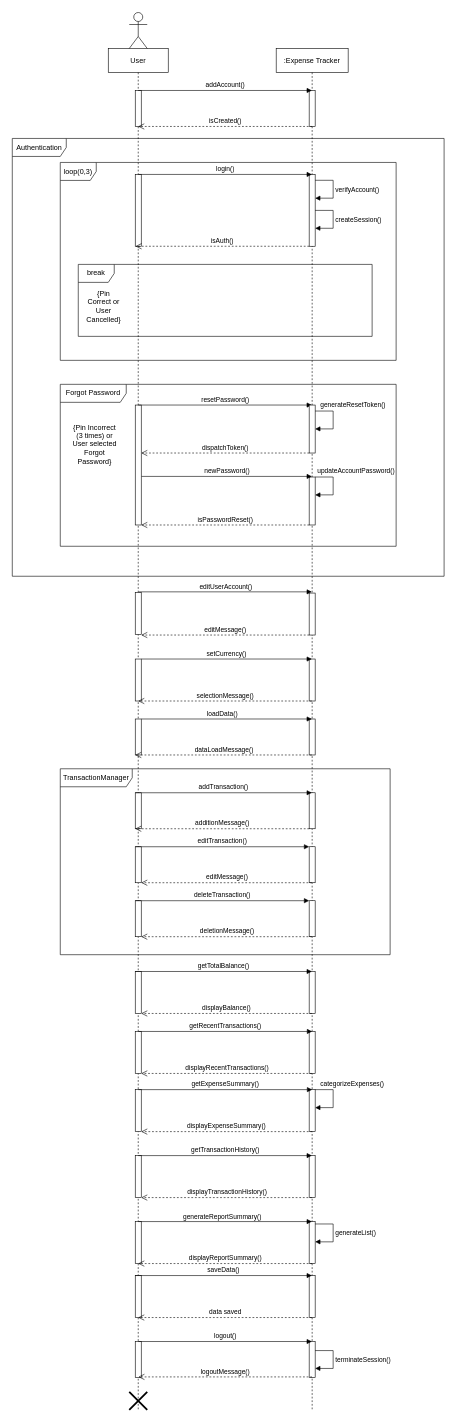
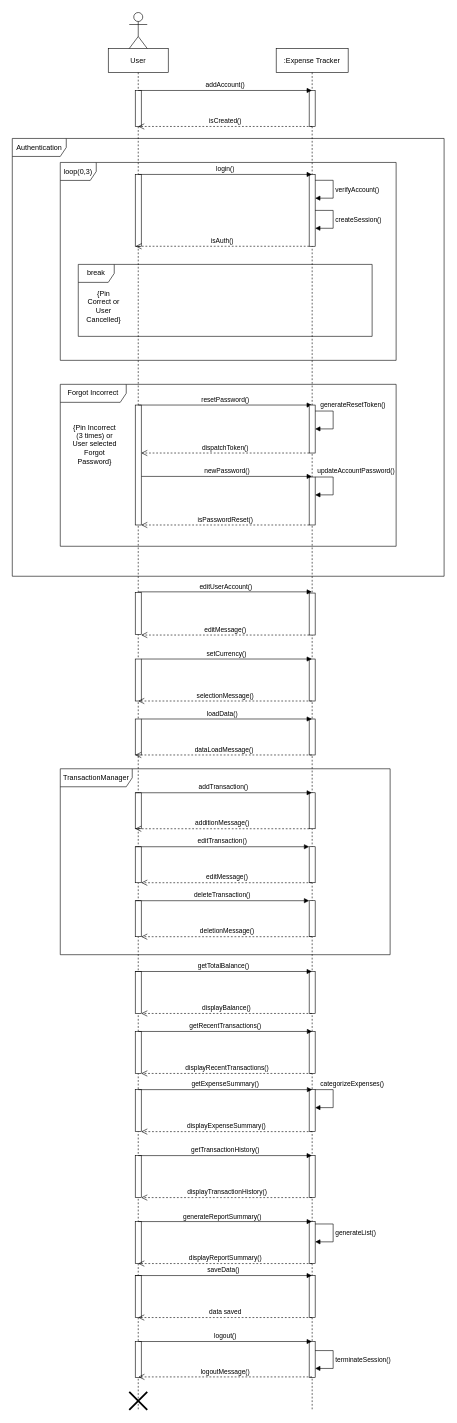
(93, 393) -> (93, 393)
